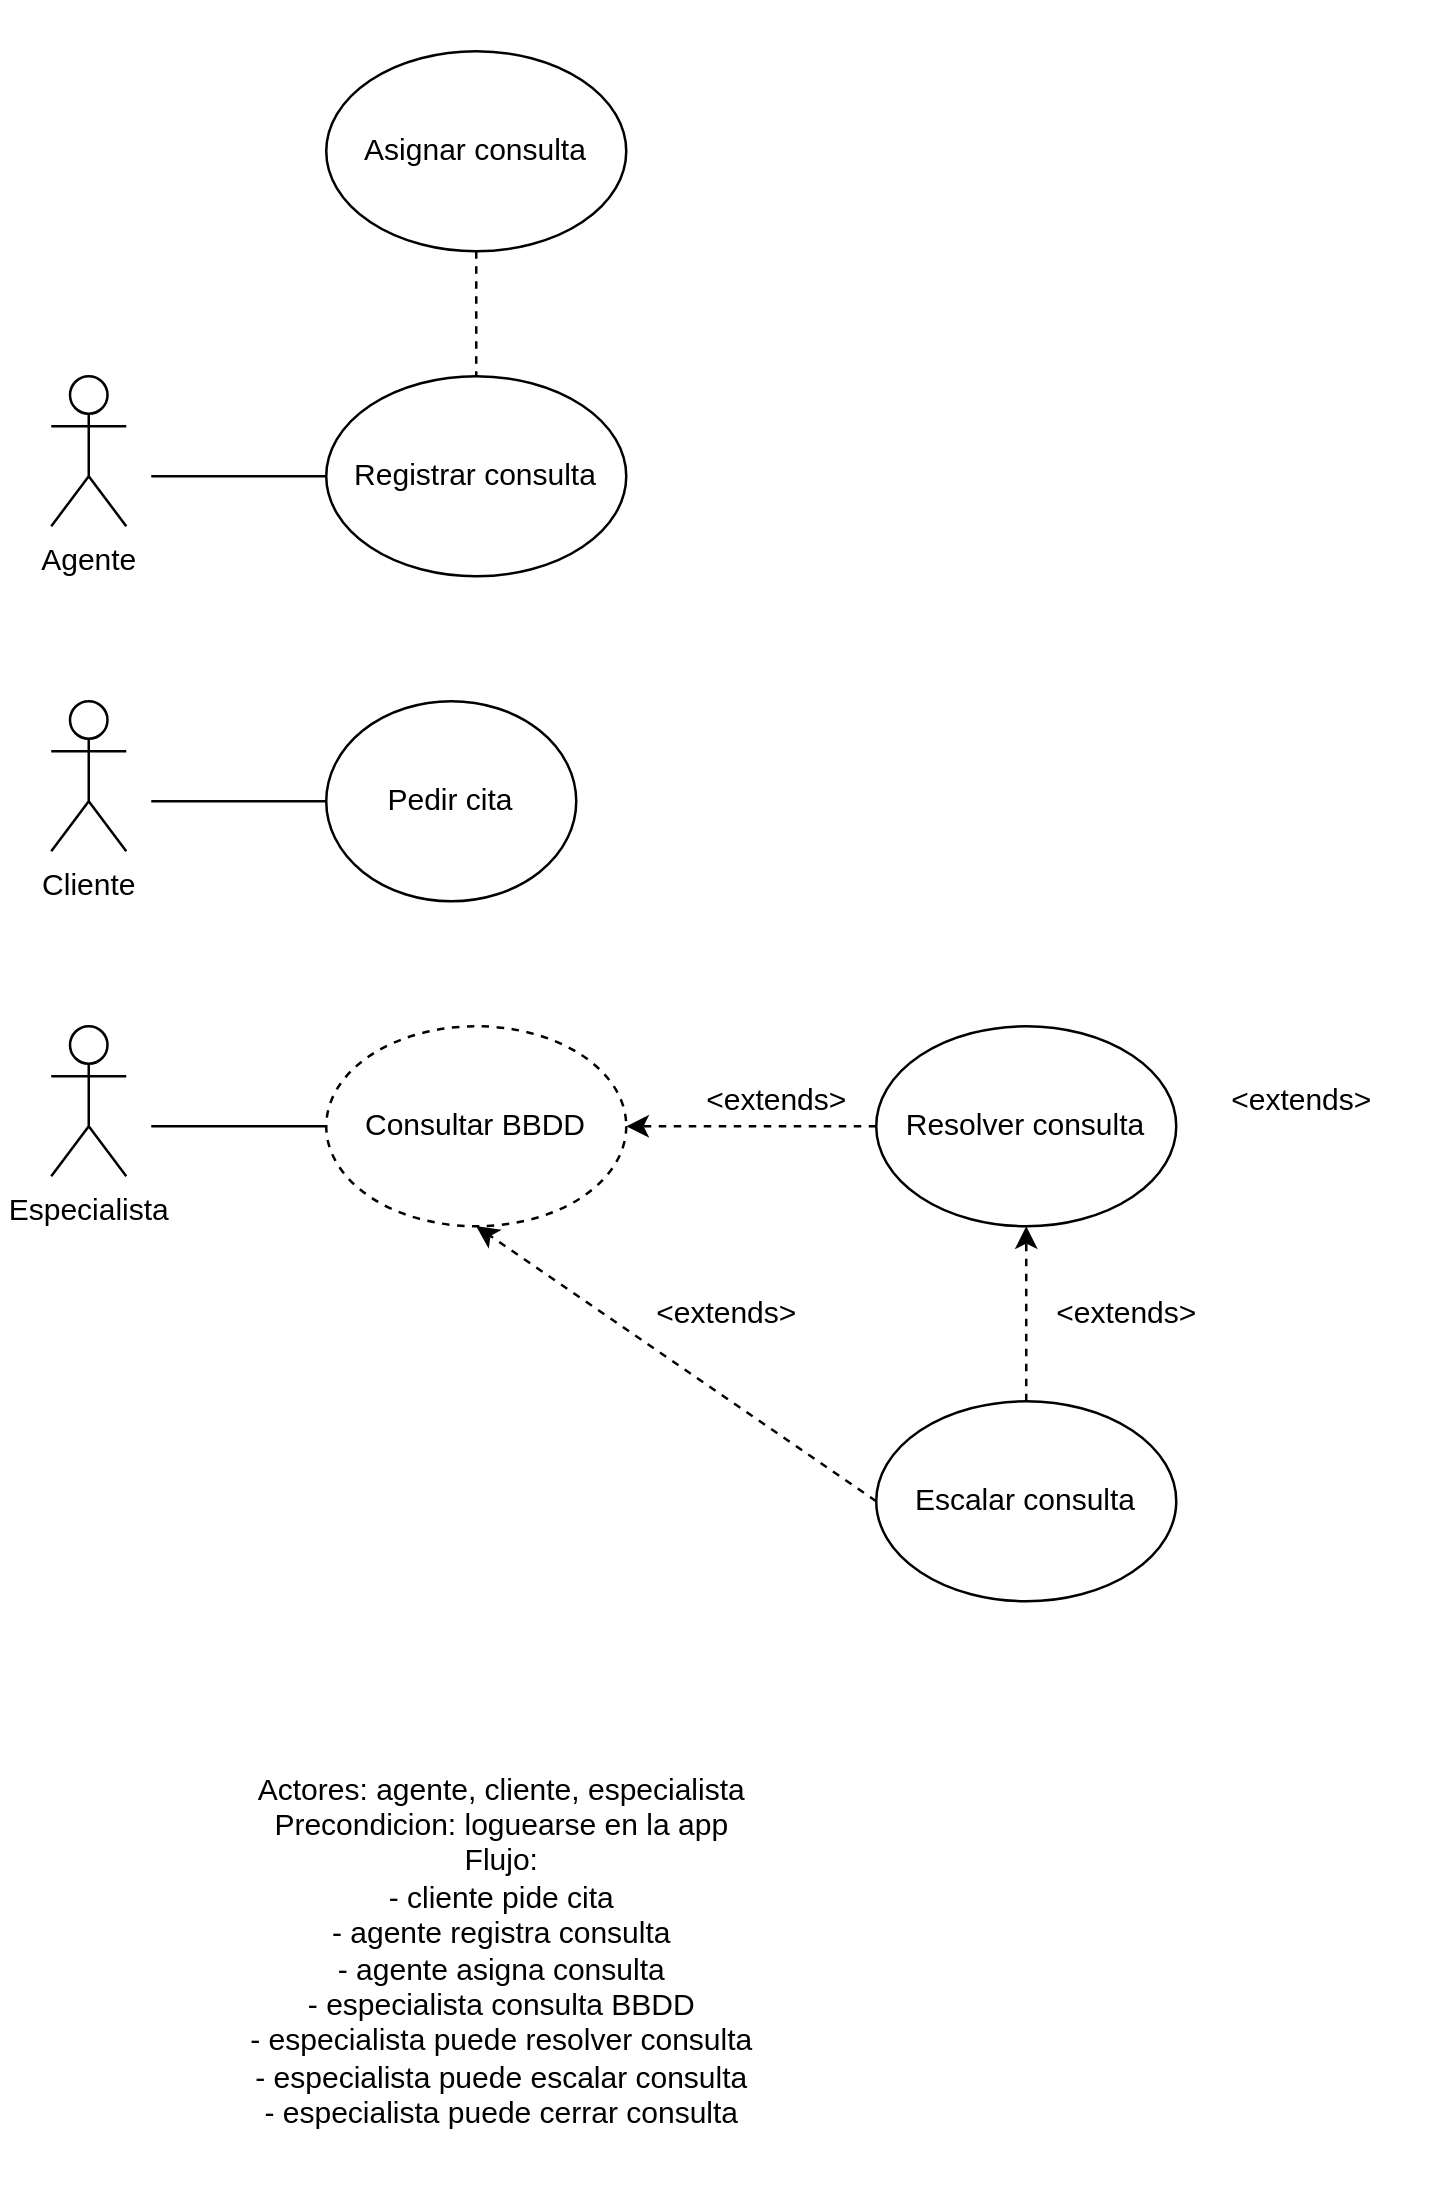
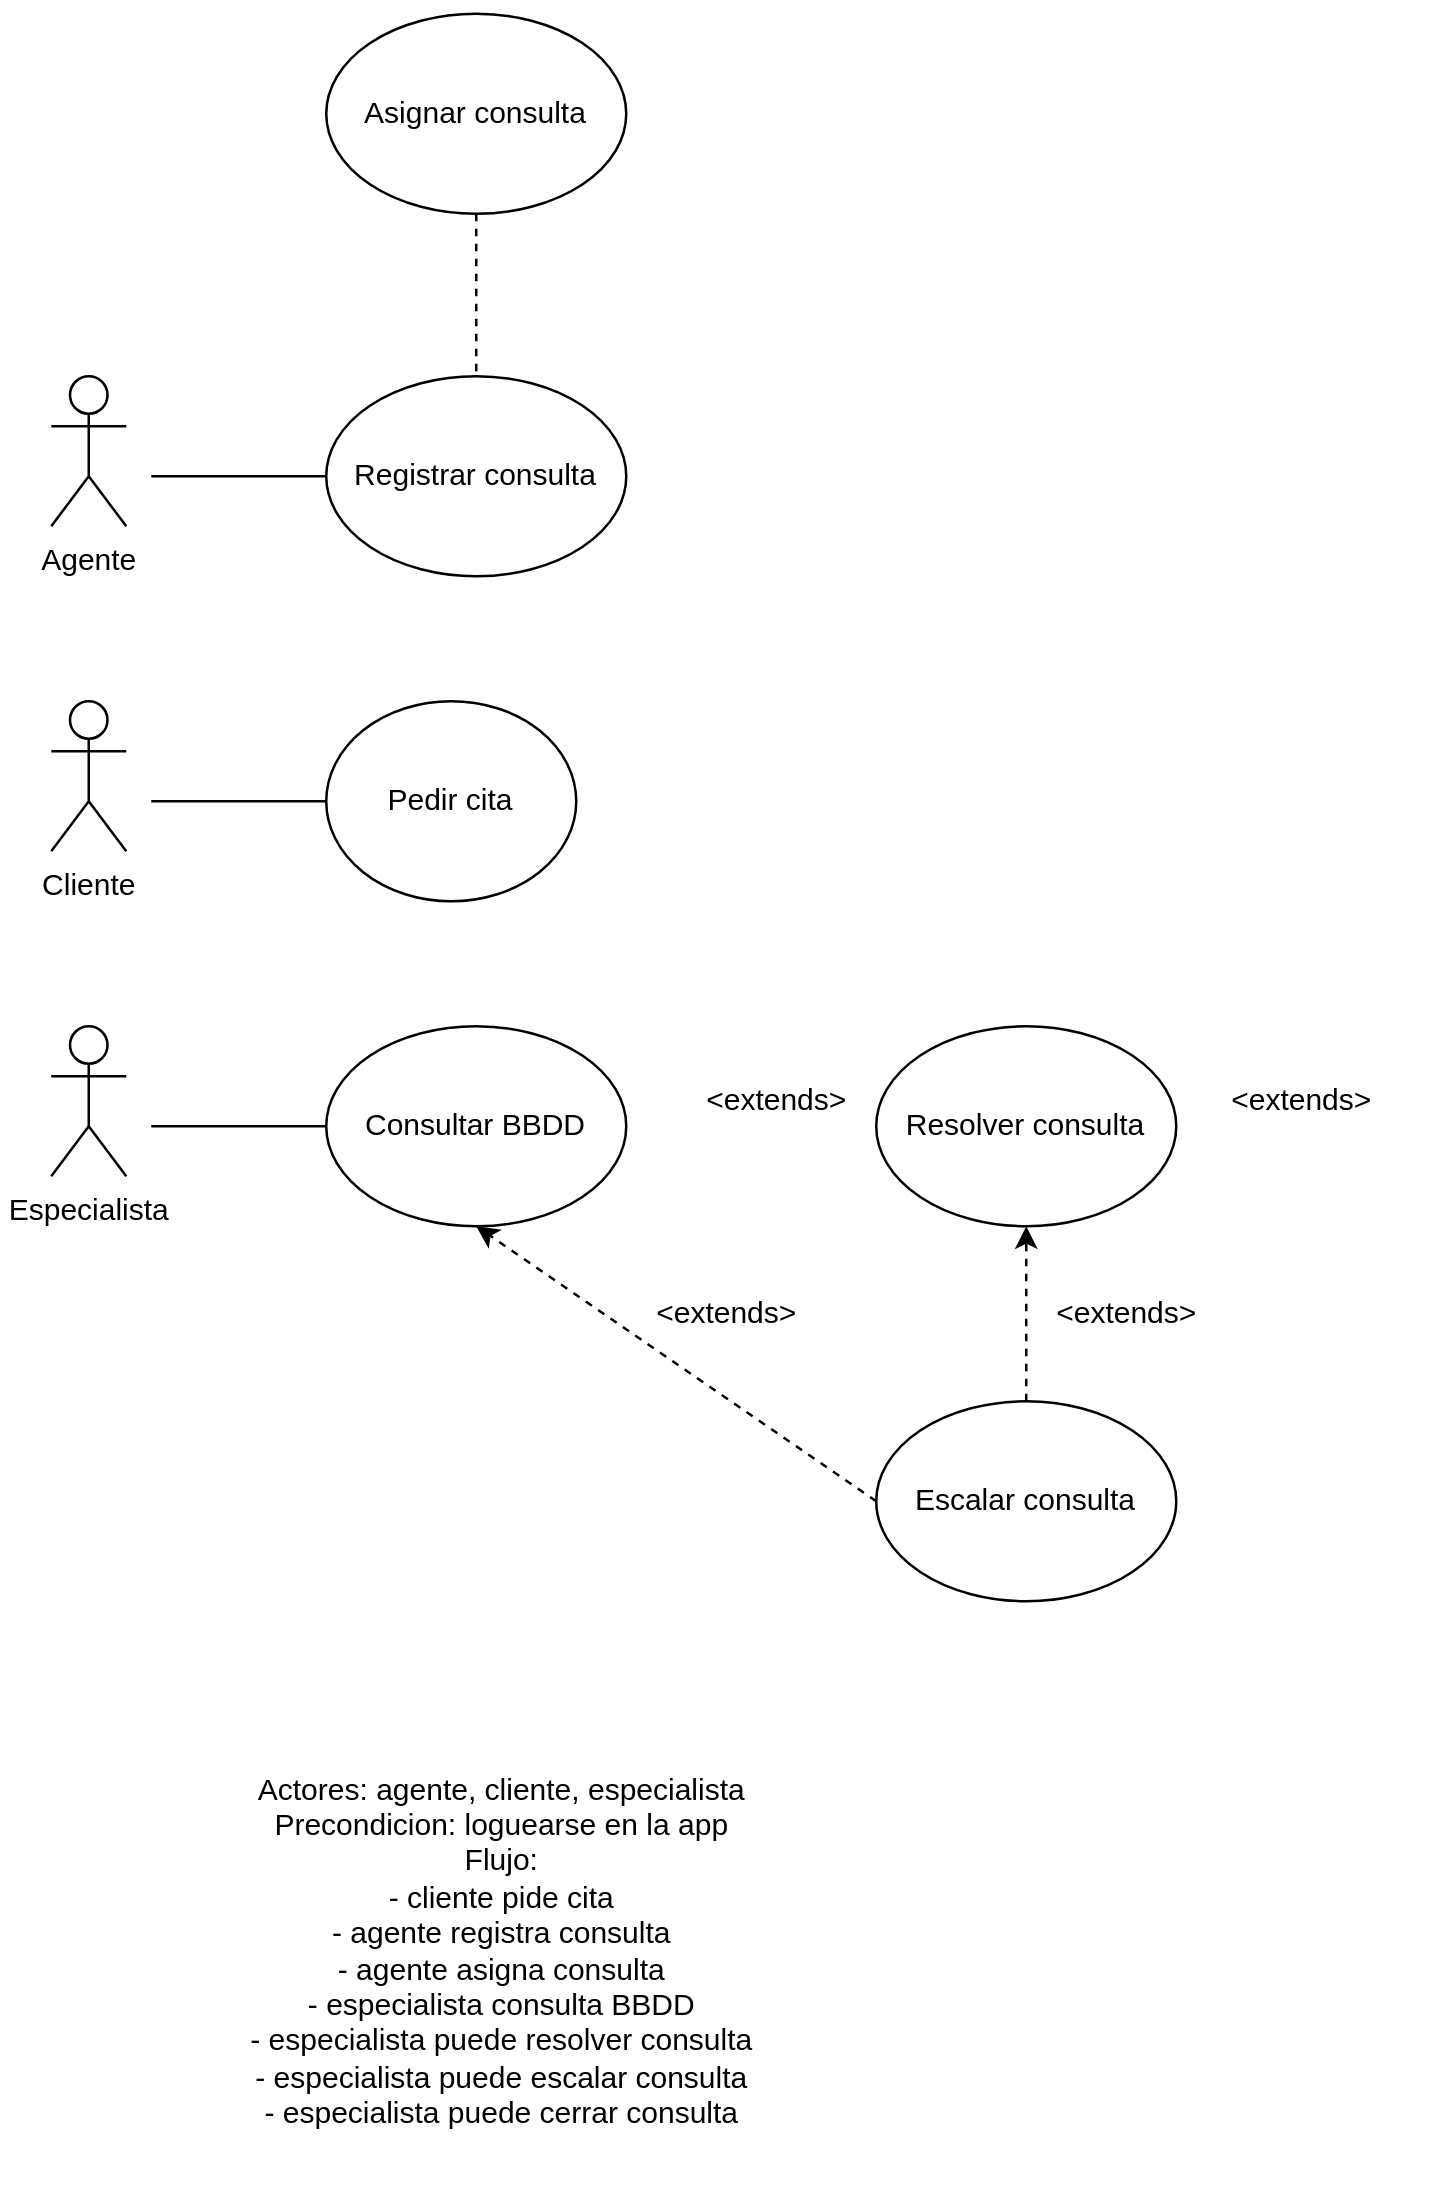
(476, 151) -> (476, 114)
(476, 1126) -> (476, 1126)
(757, 1126) -> none
